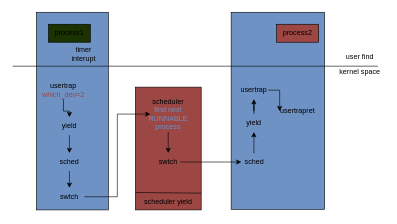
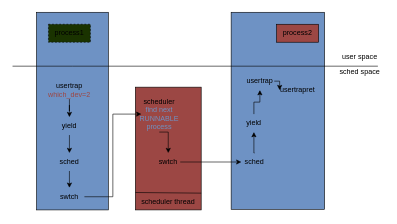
(69, 33) -> (69, 33)
(84, 54) -> none
(360, 57) -> (360, 57)
(360, 72) -> (360, 72)
(63, 90) -> (69, 90)
(254, 90) -> (260, 81)
(298, 111) -> (298, 90)
(168, 114) -> (159, 114)
(168, 203) -> (168, 203)
